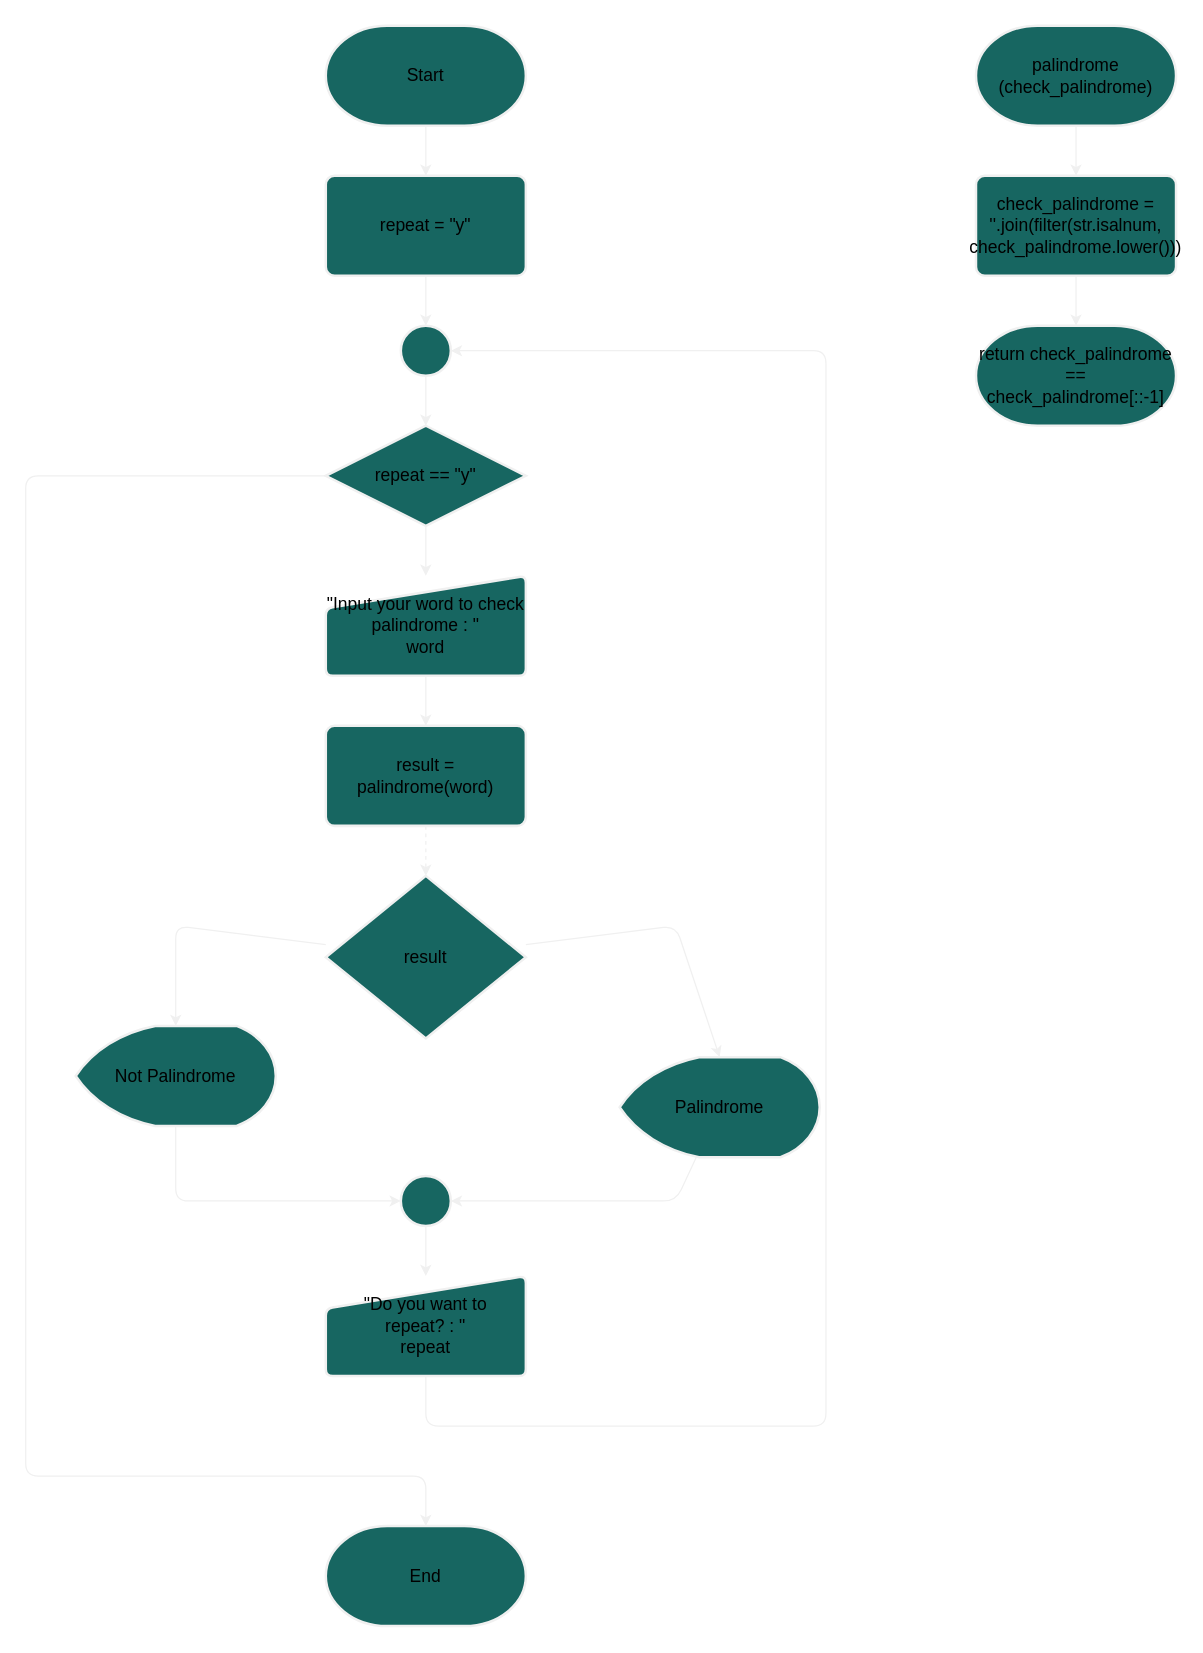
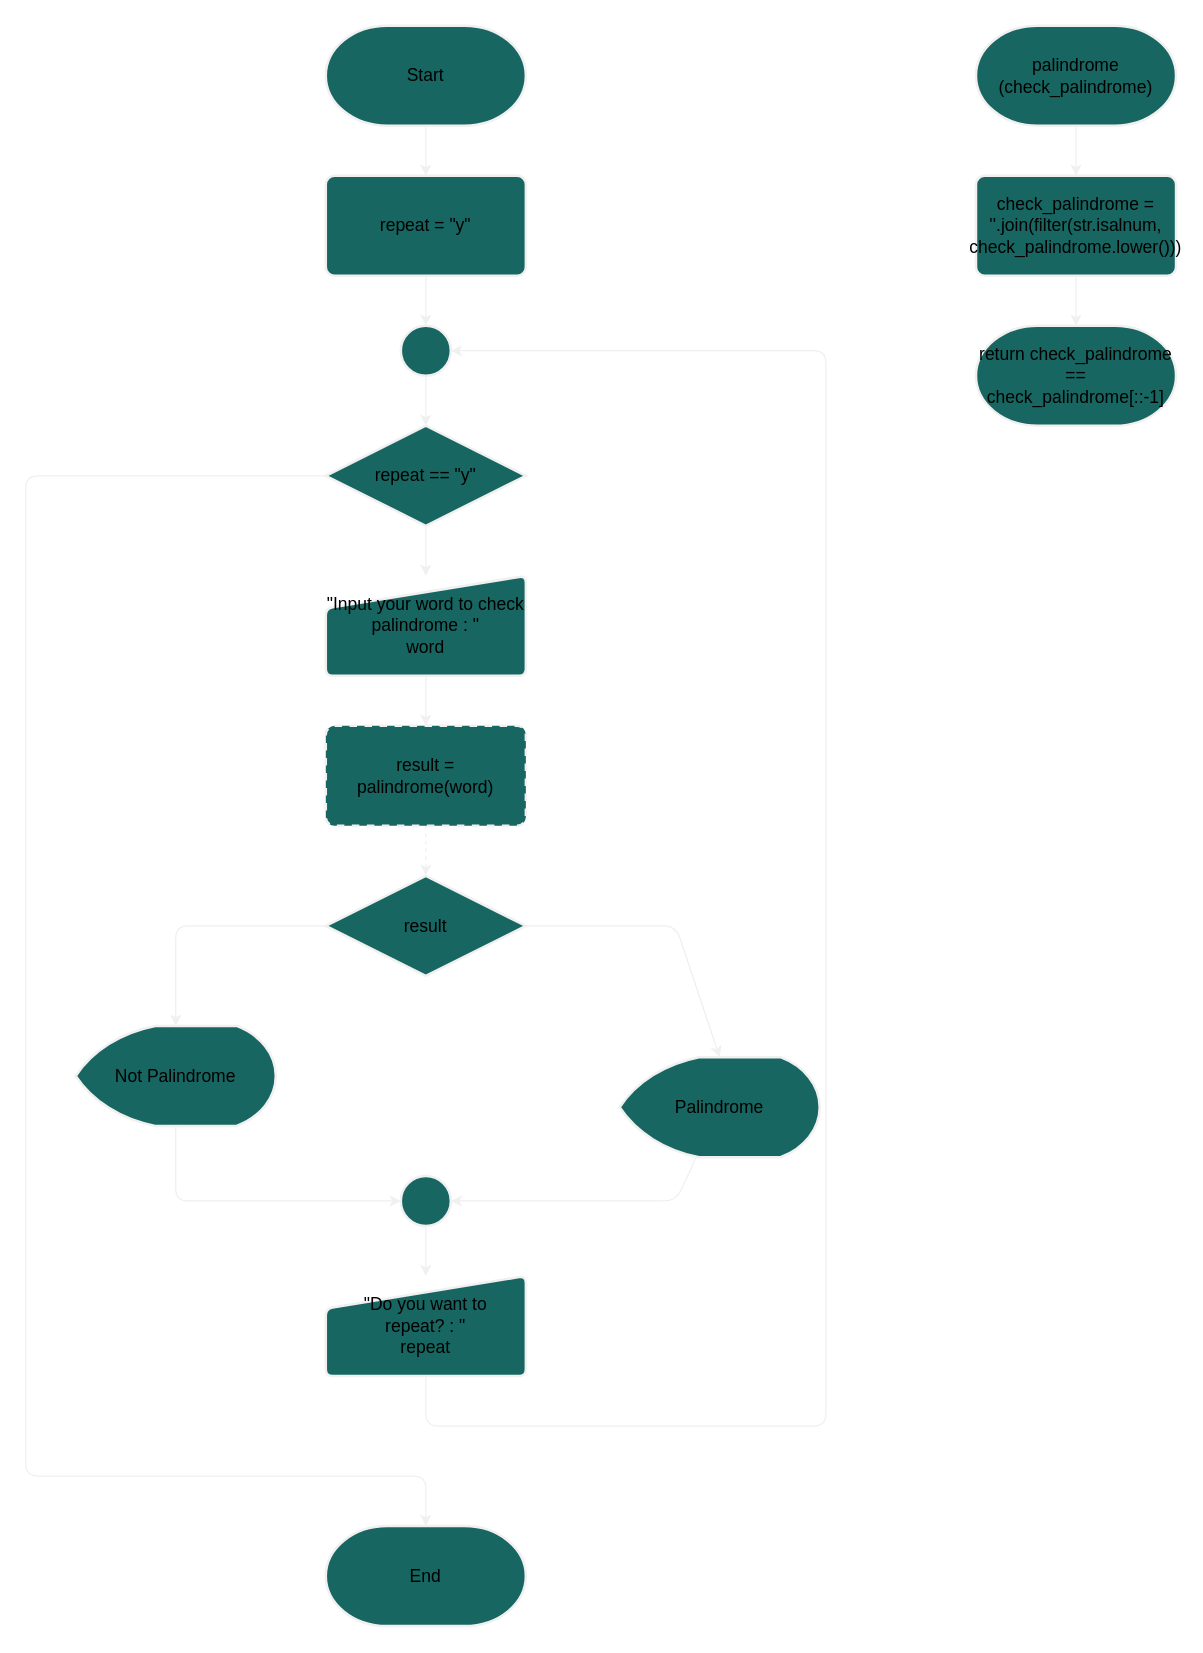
(426, 776) -> (426, 776)
(426, 957) -> (426, 926)
